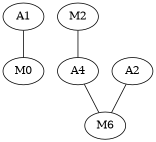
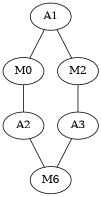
none -> (64, 44)
(78, 71) -> (78, 126)
none -> (23, 98)
